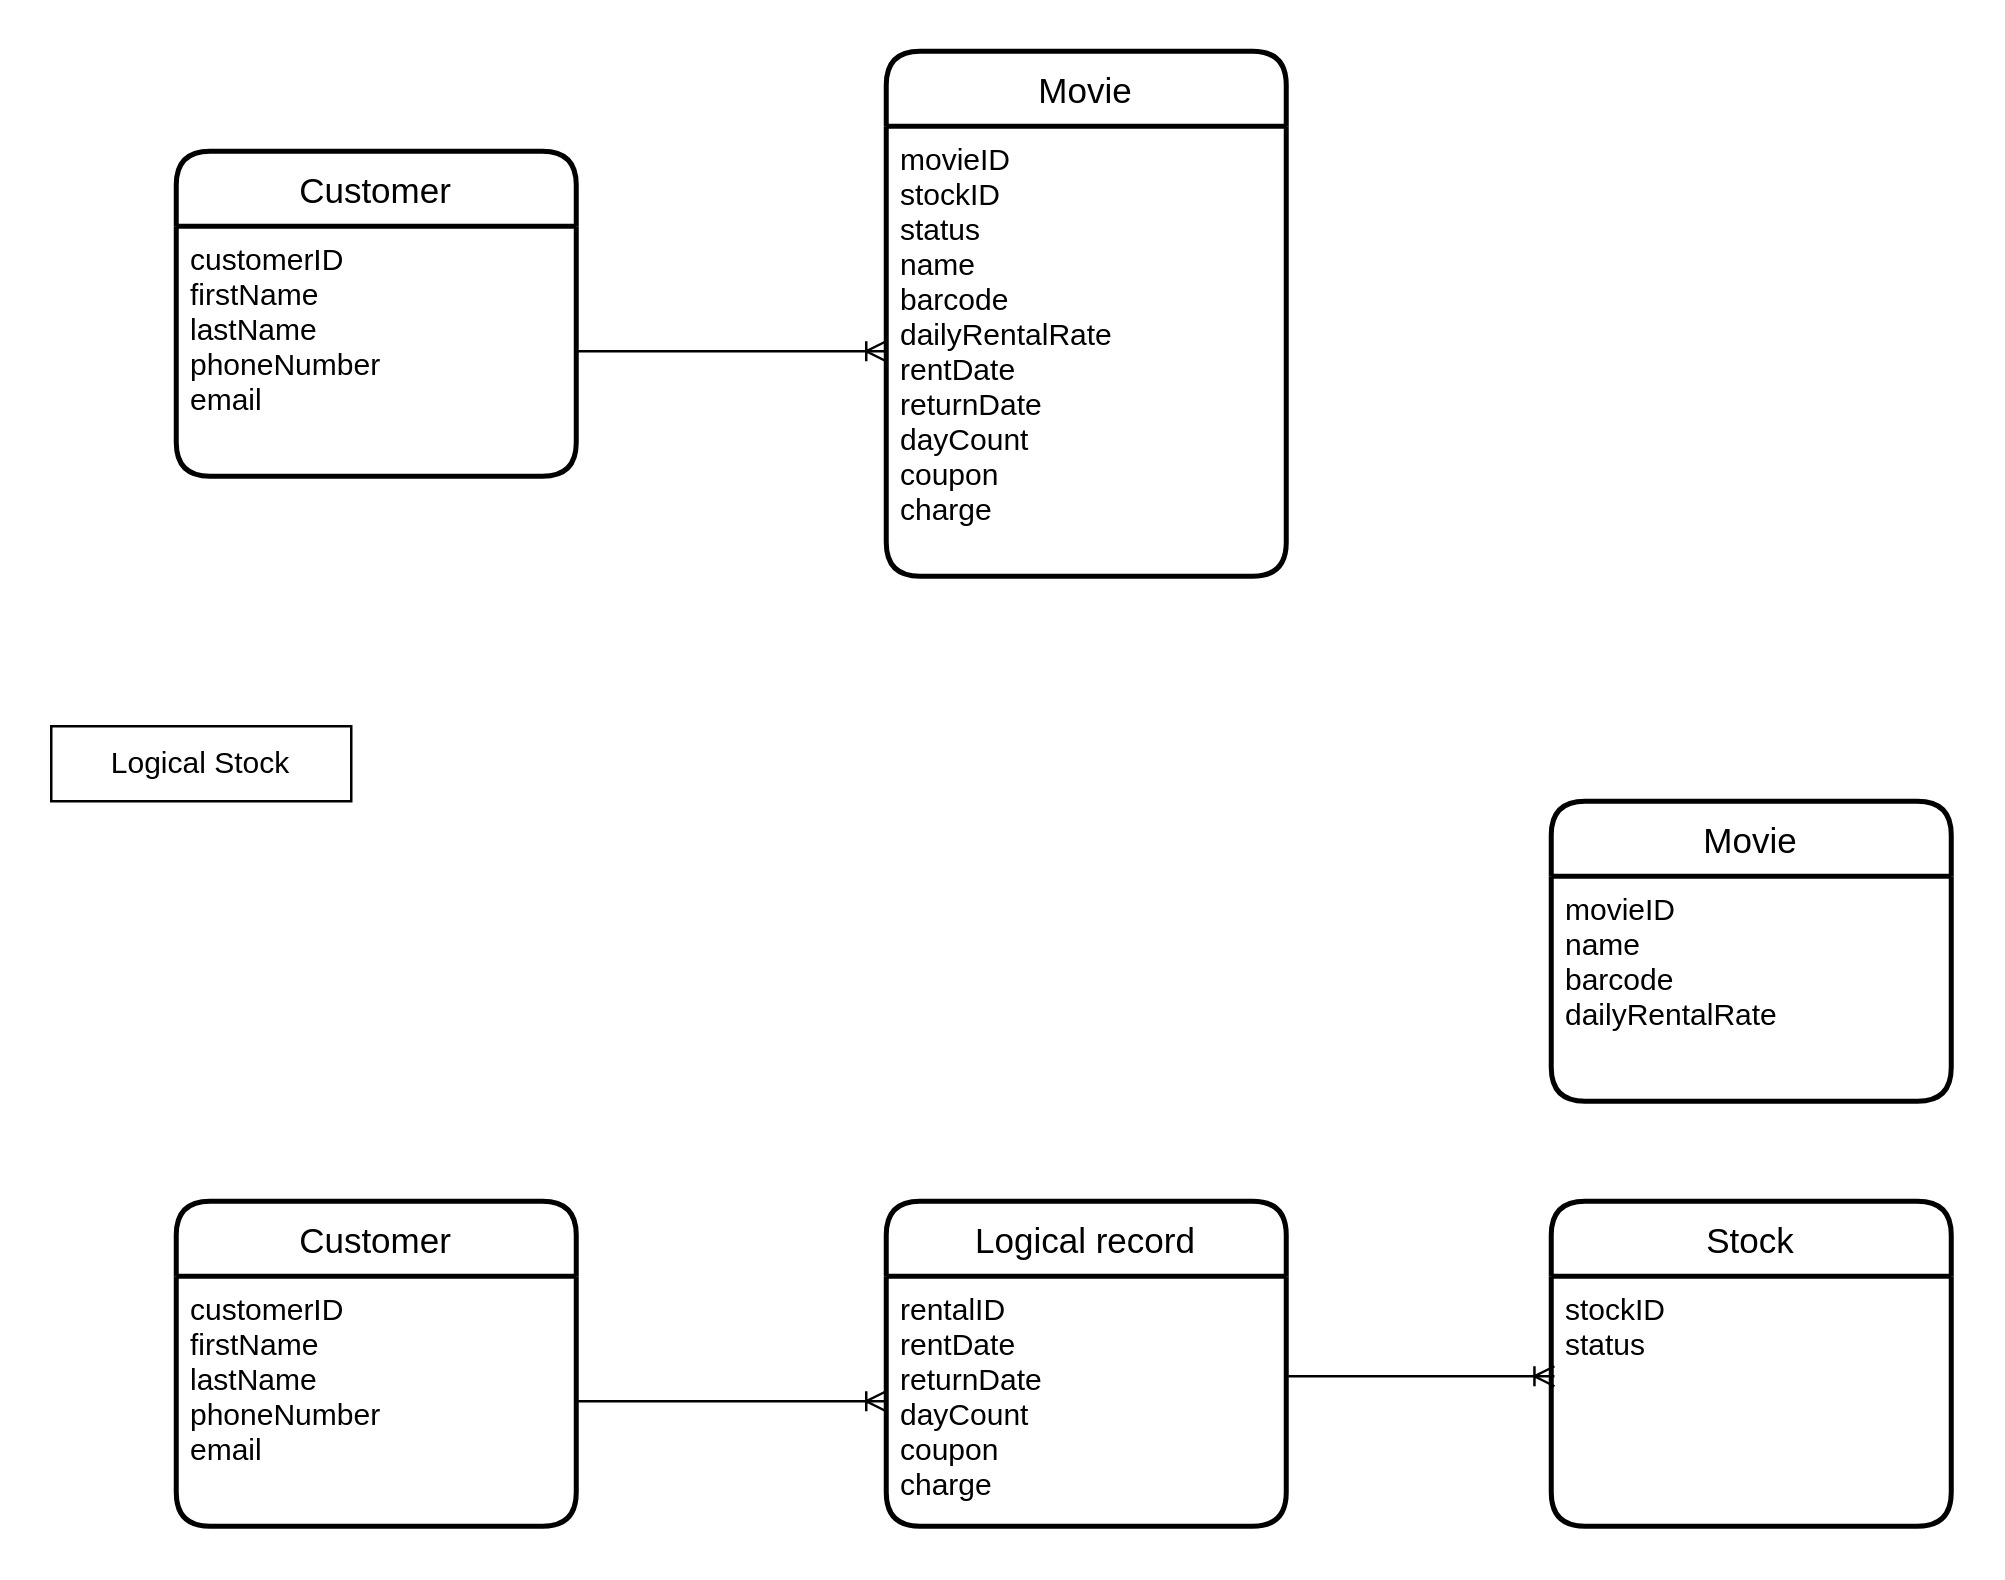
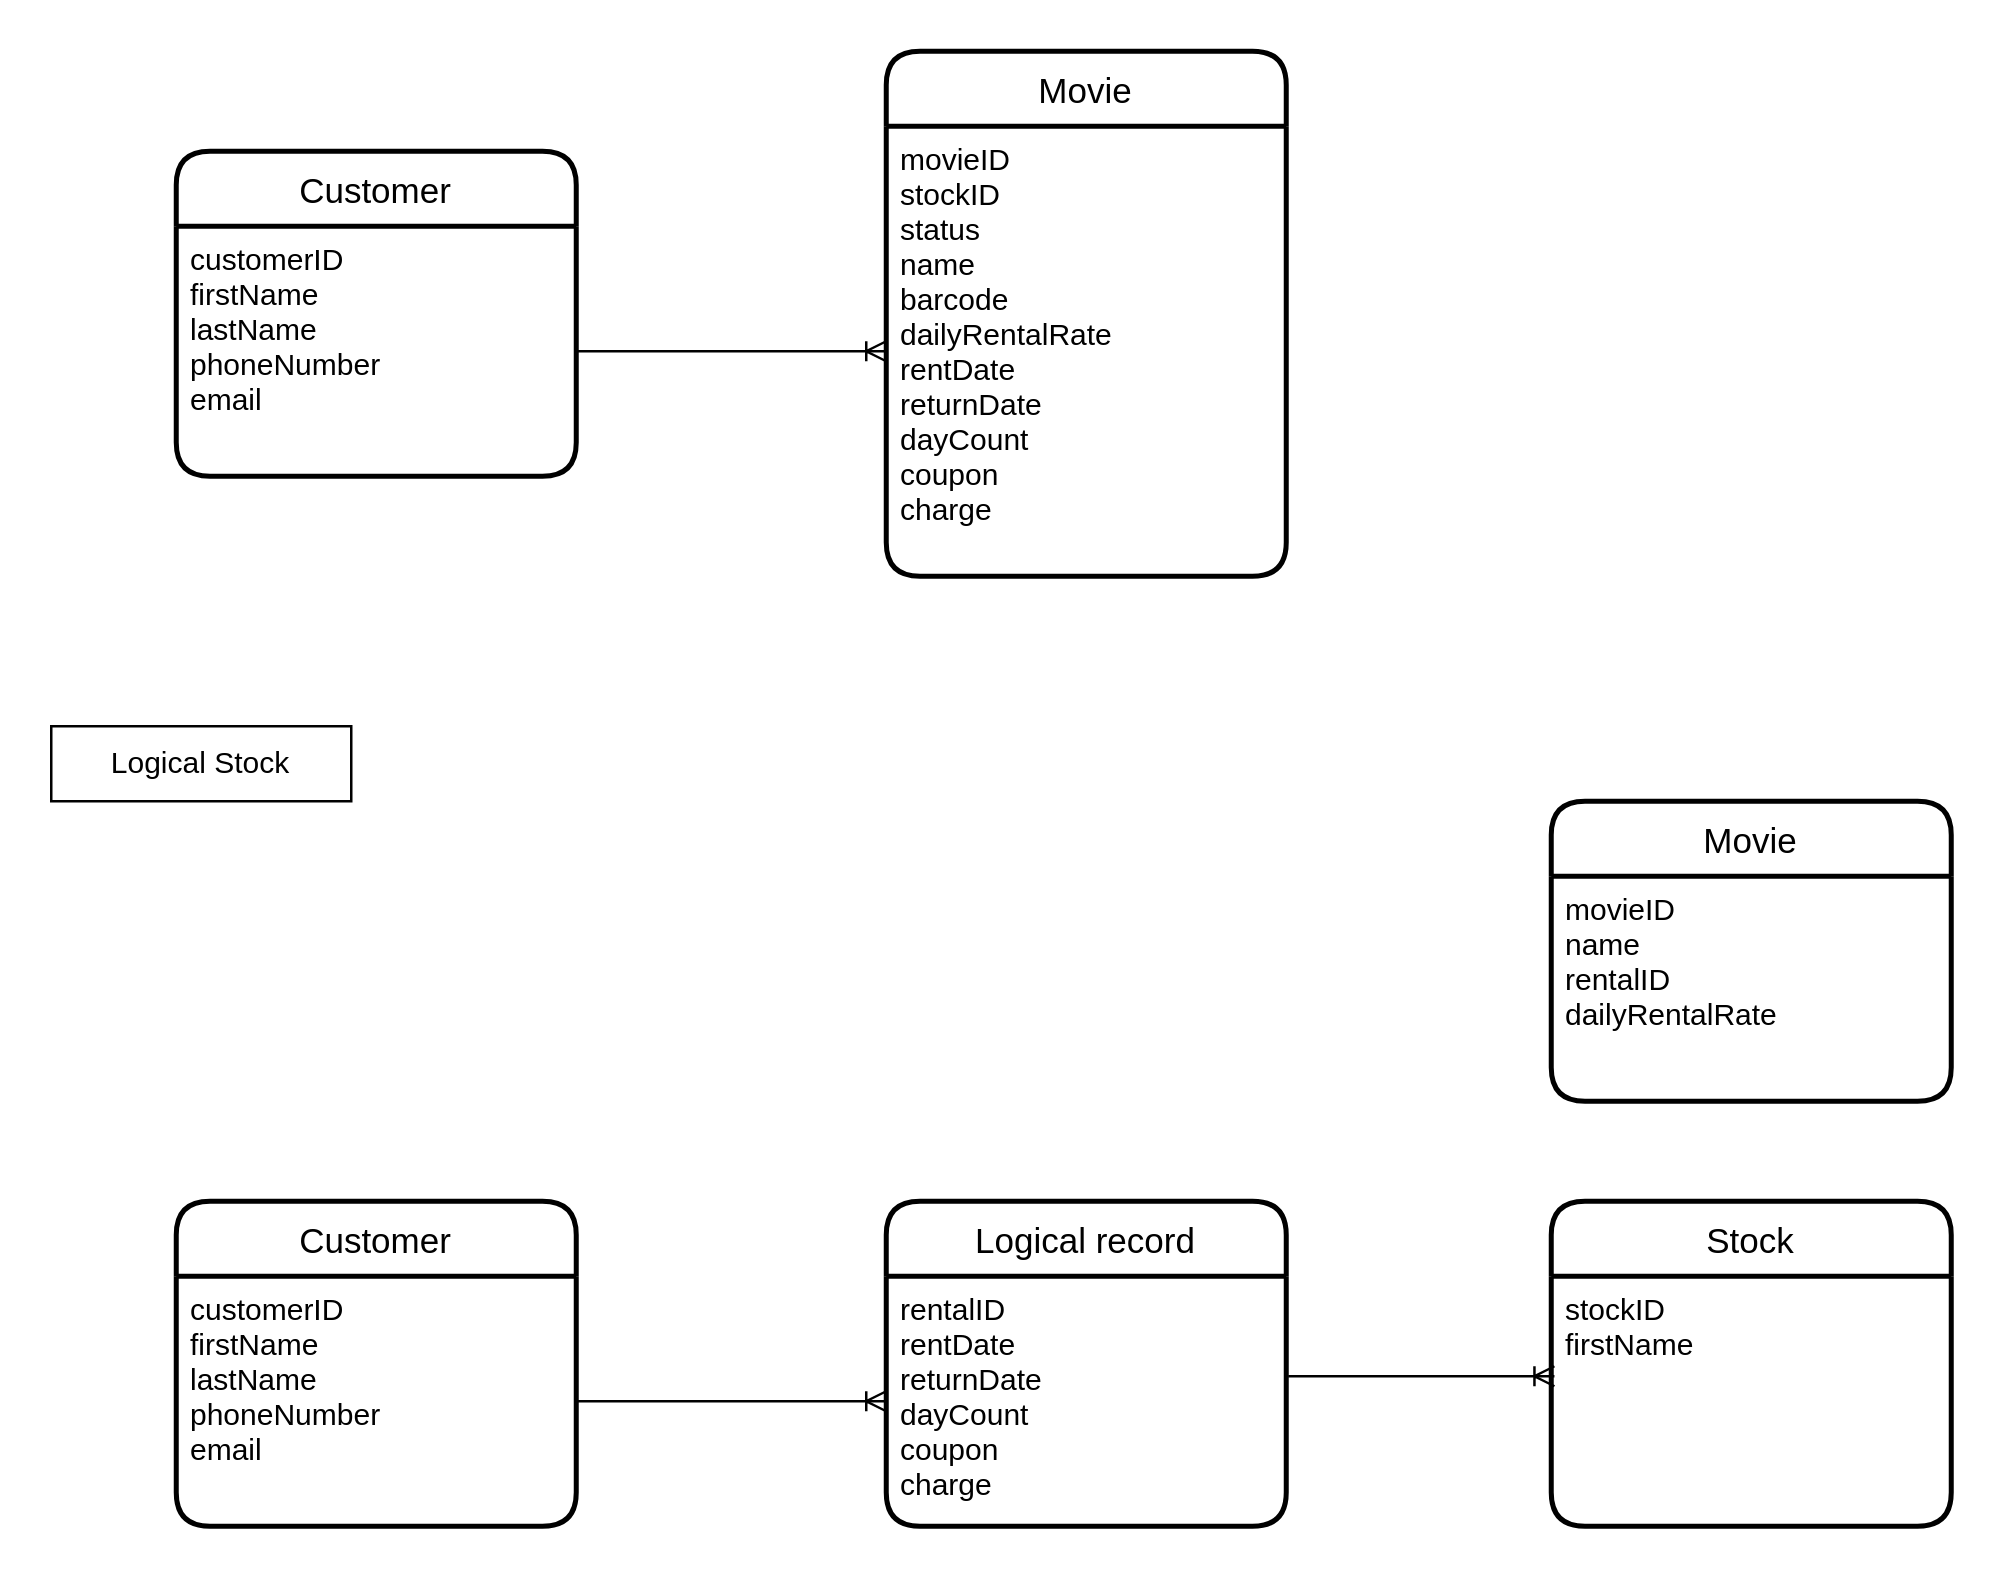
(1620, 910) -> (1620, 910)
(1624, 1310) -> (1624, 1310)
